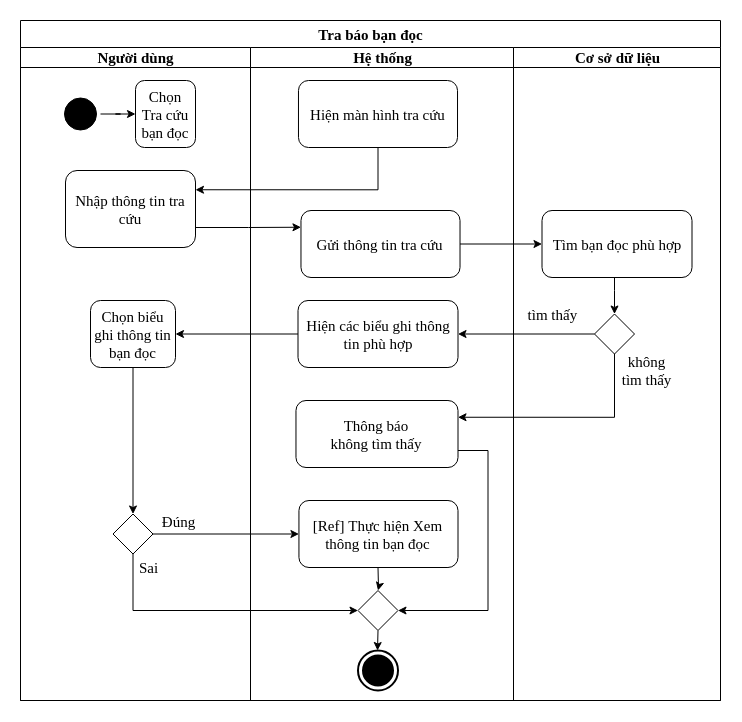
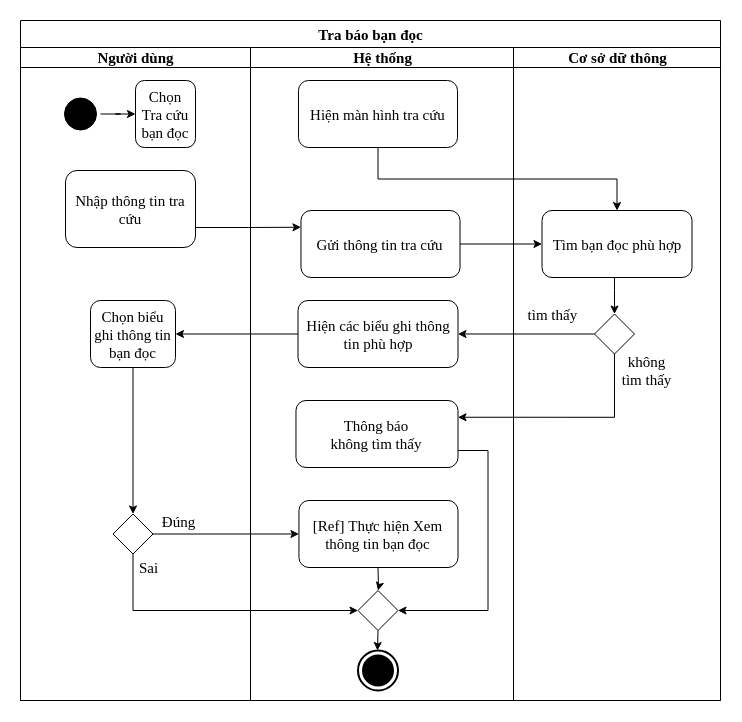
(618, 58) -> (618, 58)
(297, 190) -> (509, 179)
